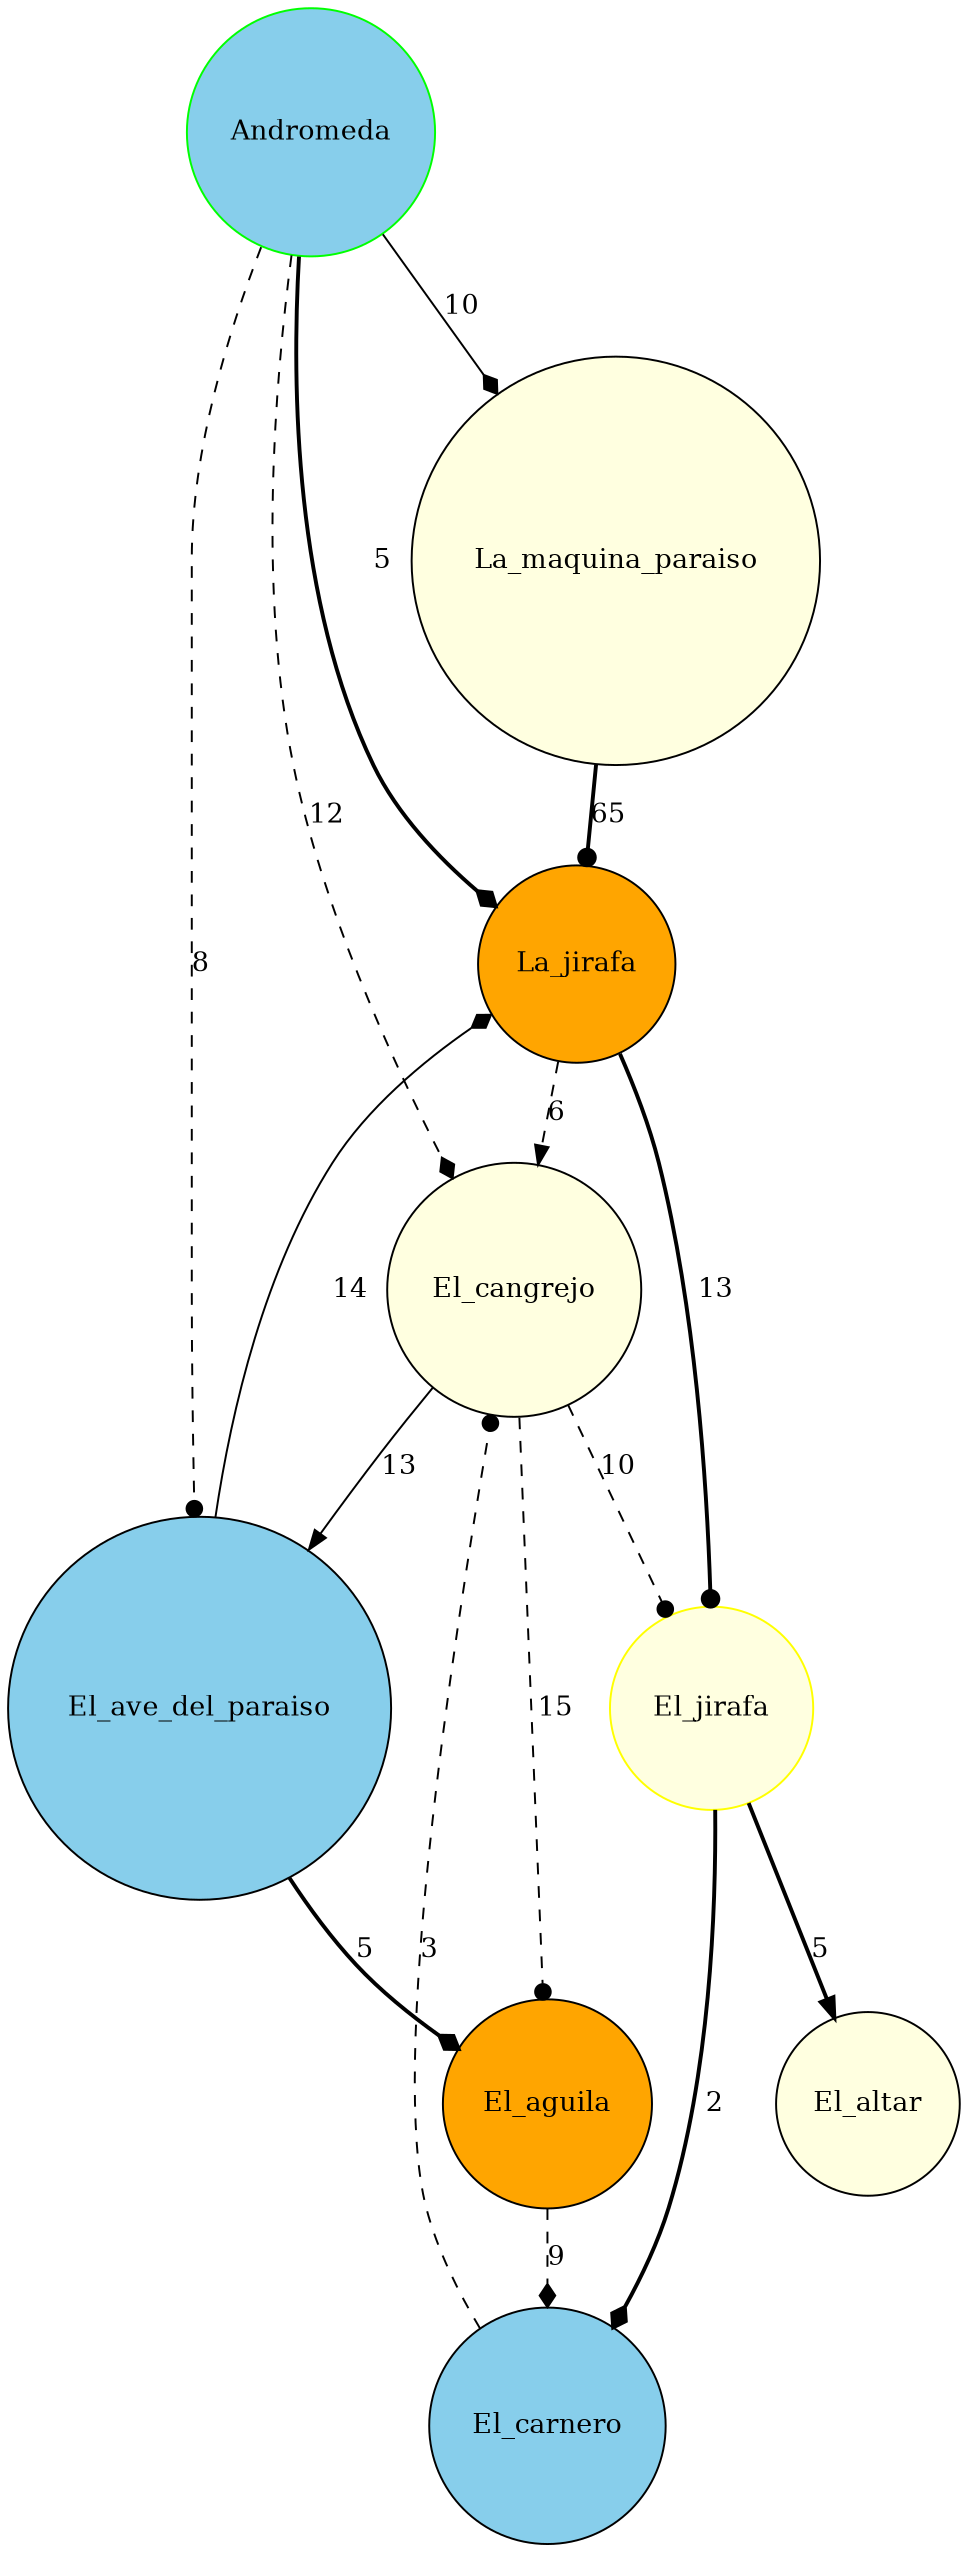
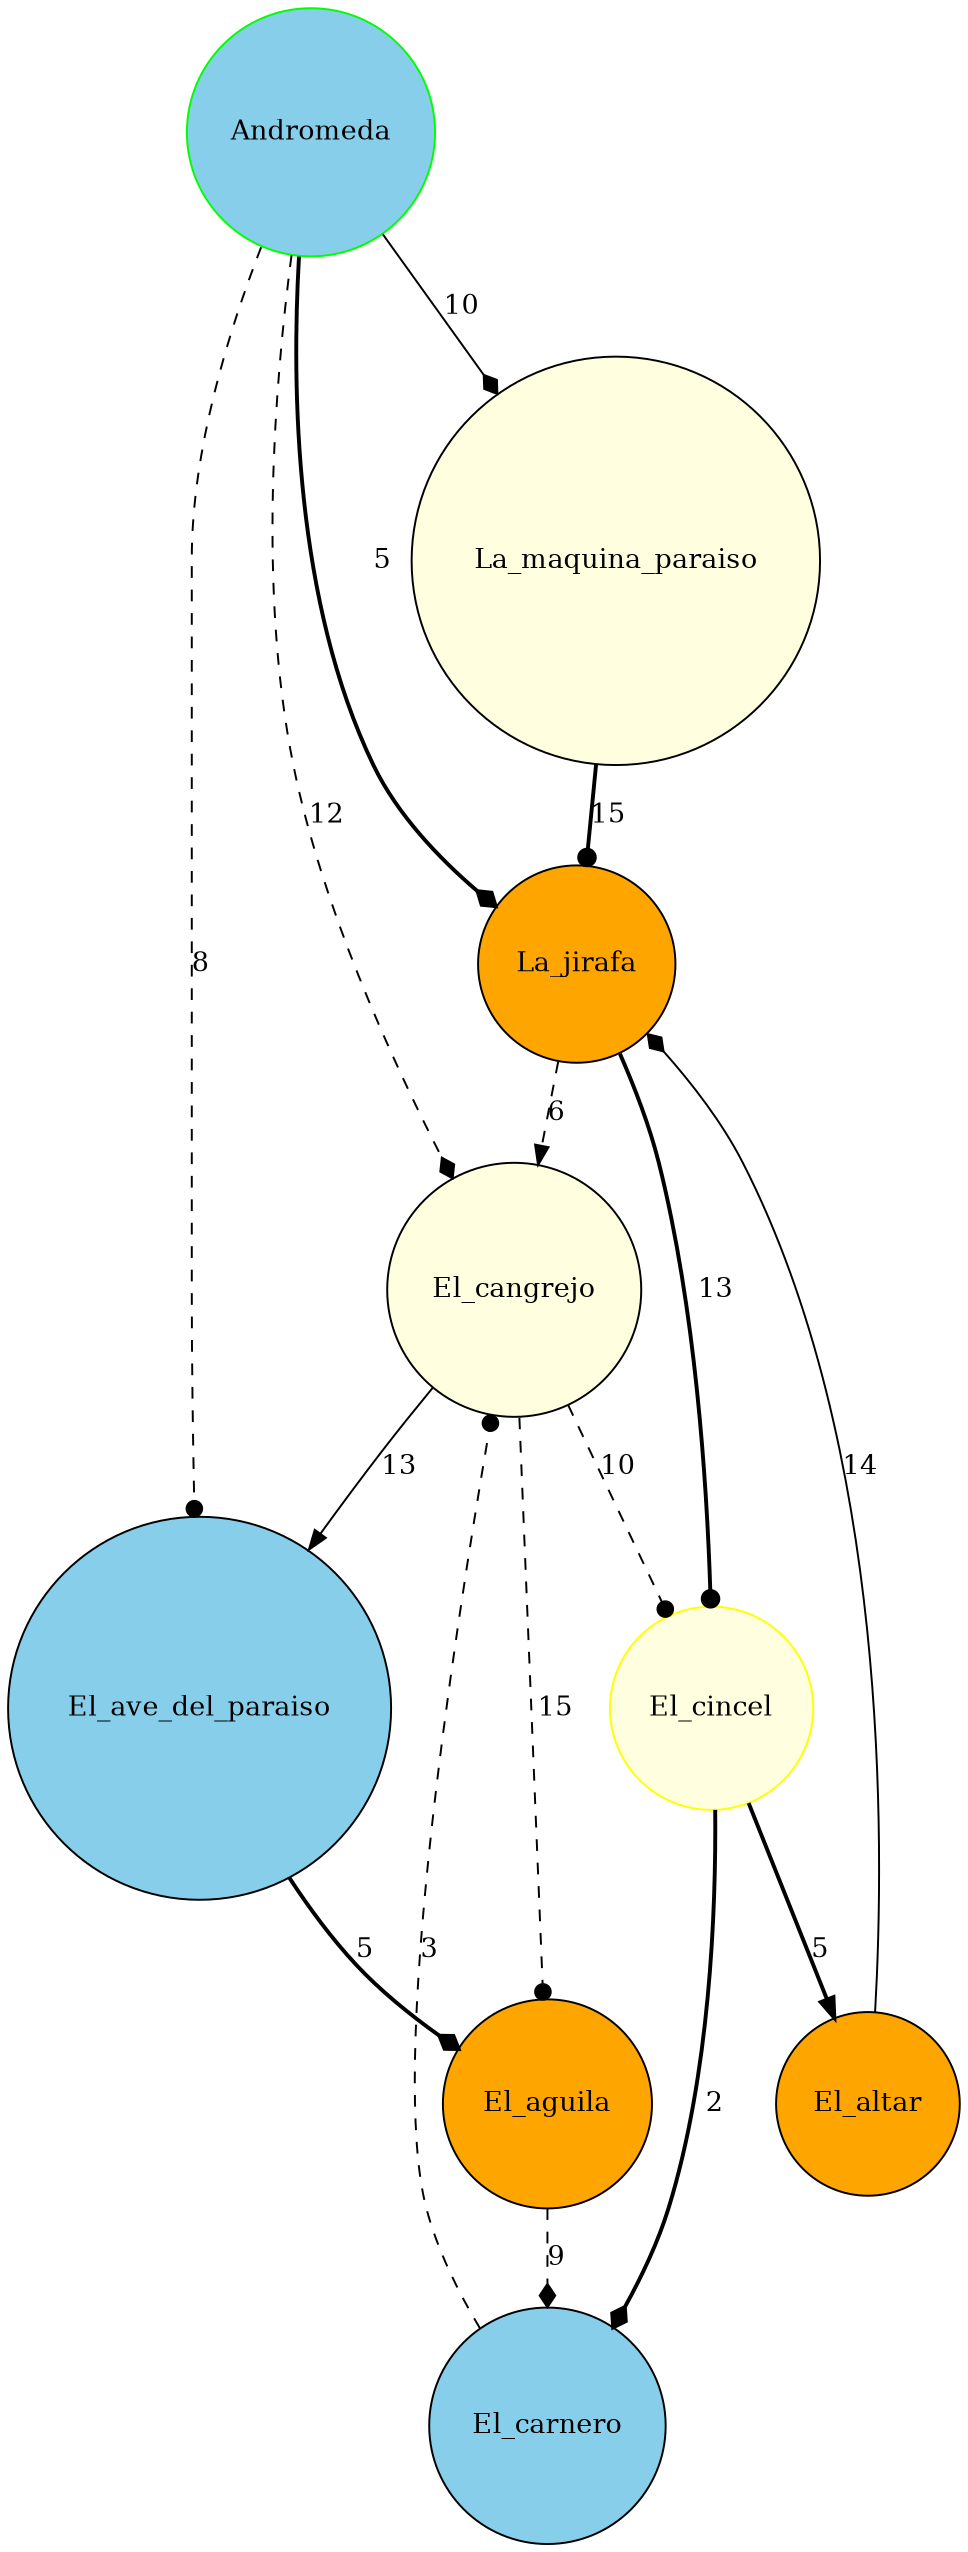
(609, 815) -> (609, 815)
(290, 1243) -> (851, 1511)
(712, 1708) -> (712, 1708)
(868, 2104) -> (868, 2104)
